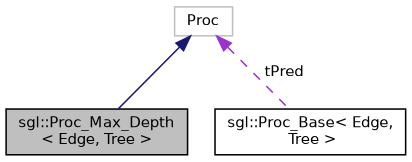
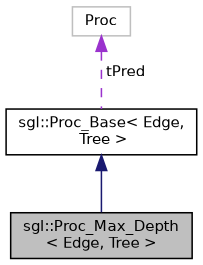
(149, 78) -> (101, 192)
